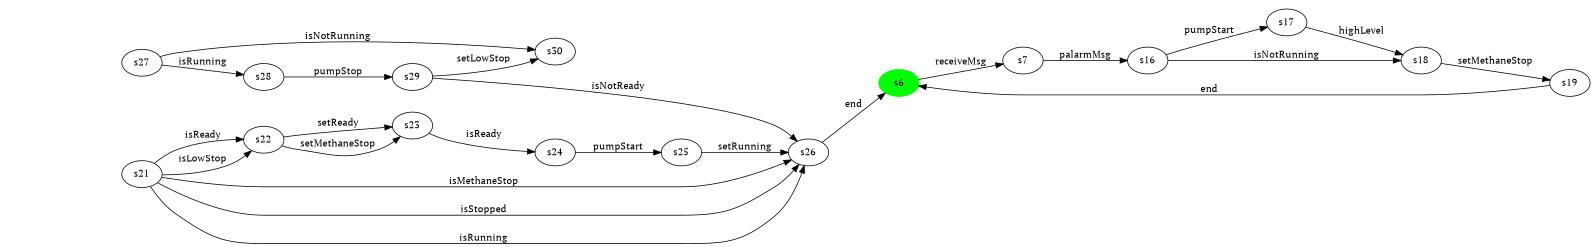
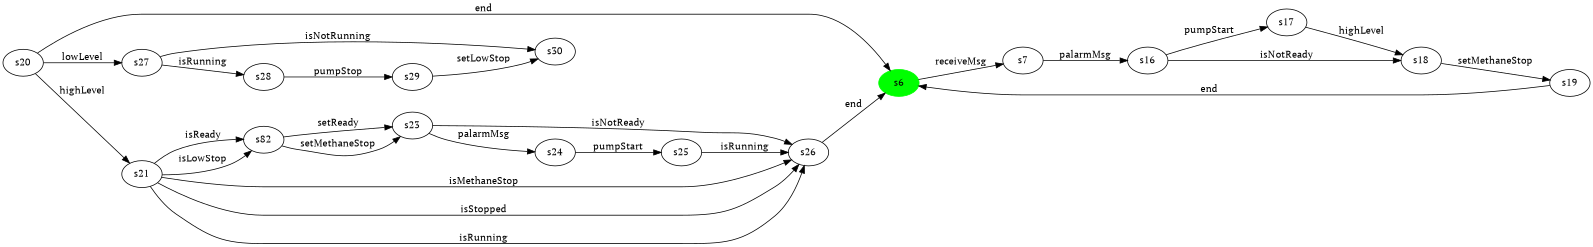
(1287, 55) -> (1287, 55)
none -> (23, 63)
(615, 95) -> (609, 129)
(484, 134) -> (484, 134)
(264, 140) -> (264, 140)
(745, 147) -> (745, 147)
